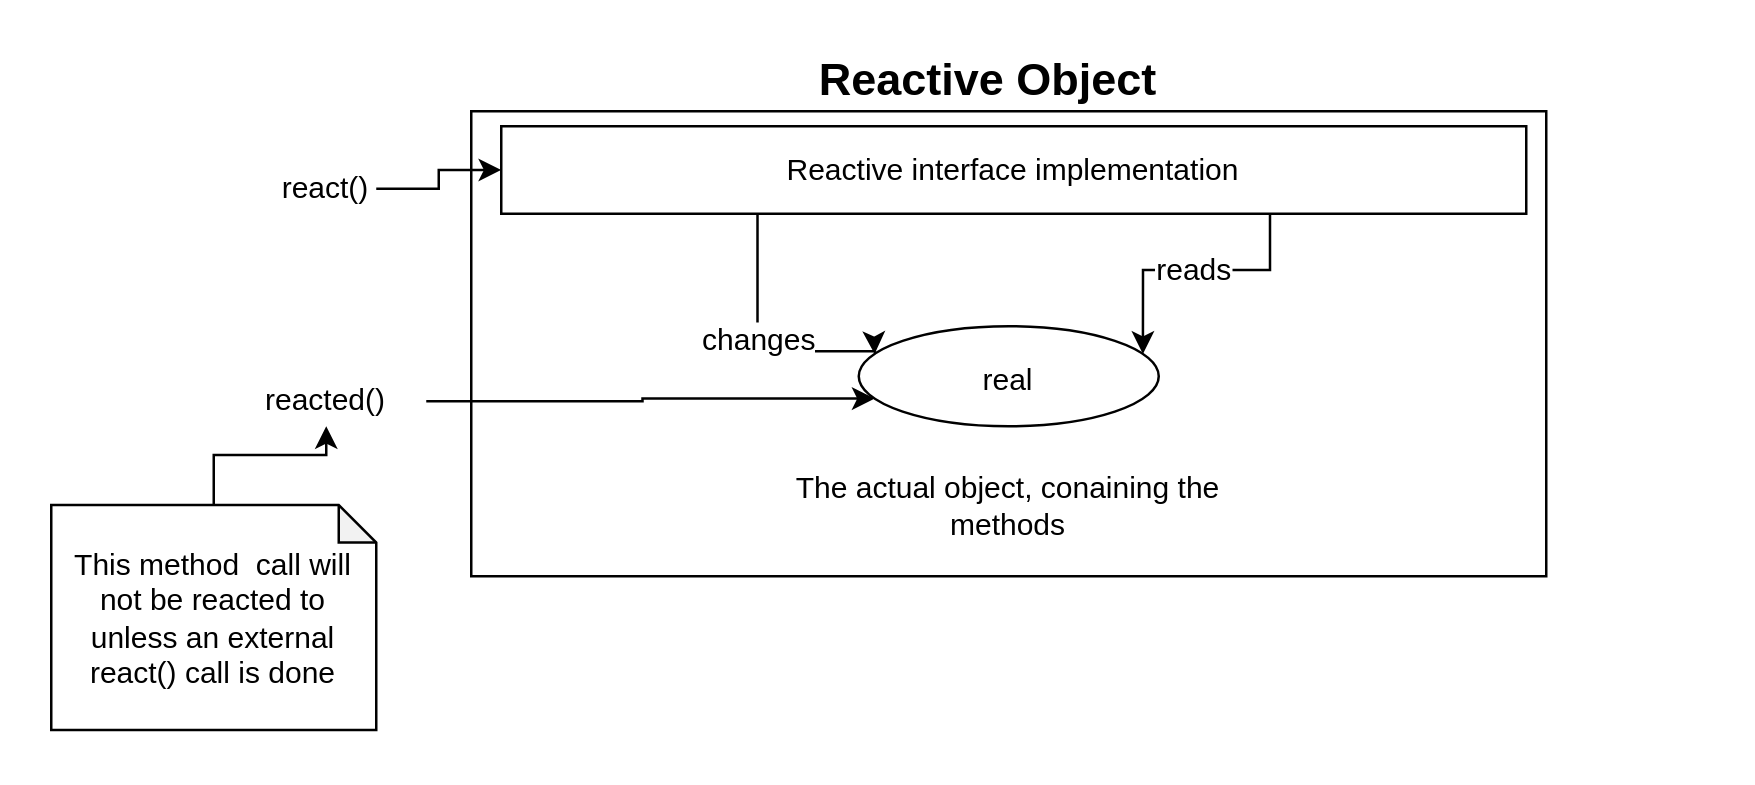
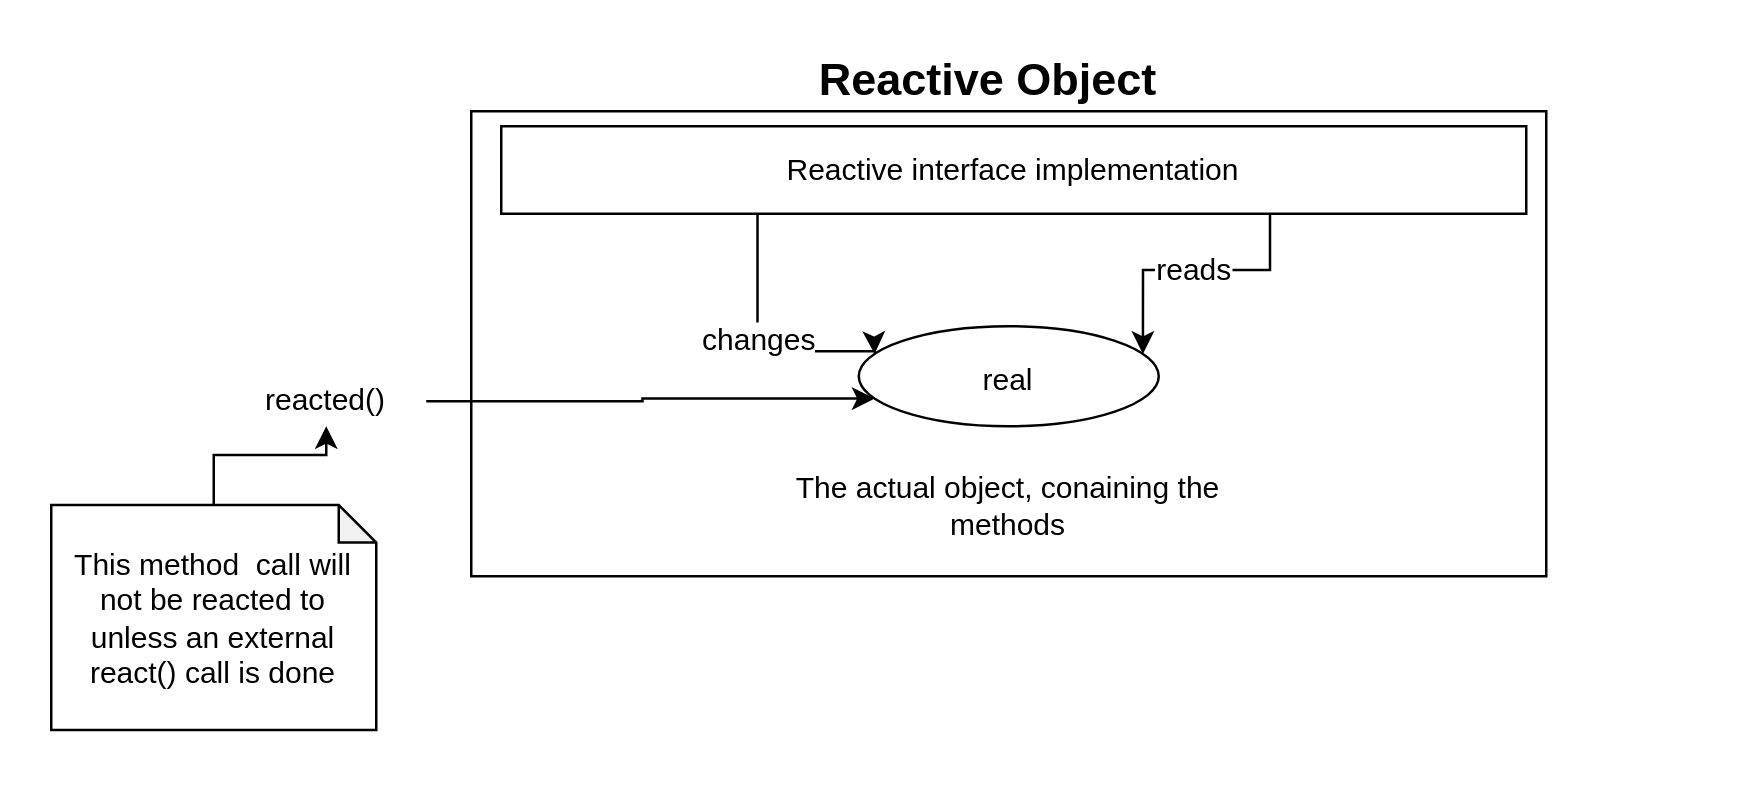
(439, 188) -> none
(326, 189) -> none
